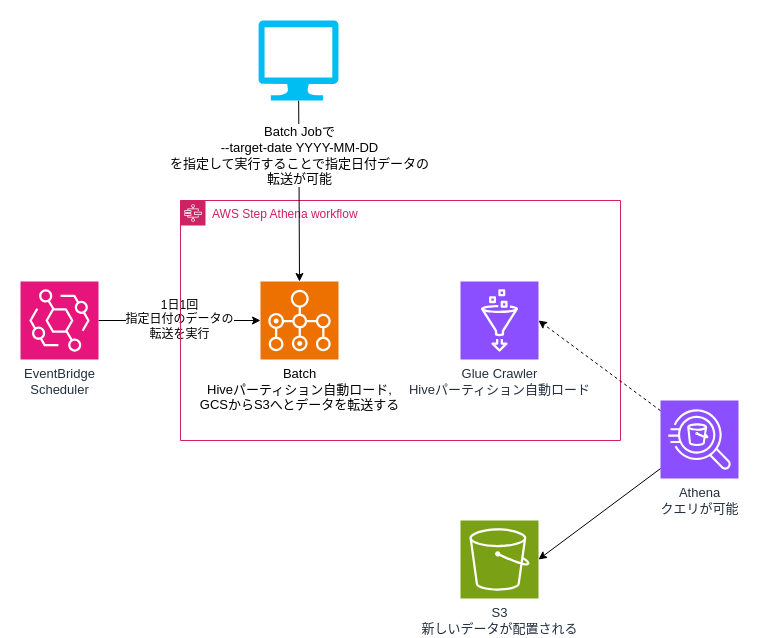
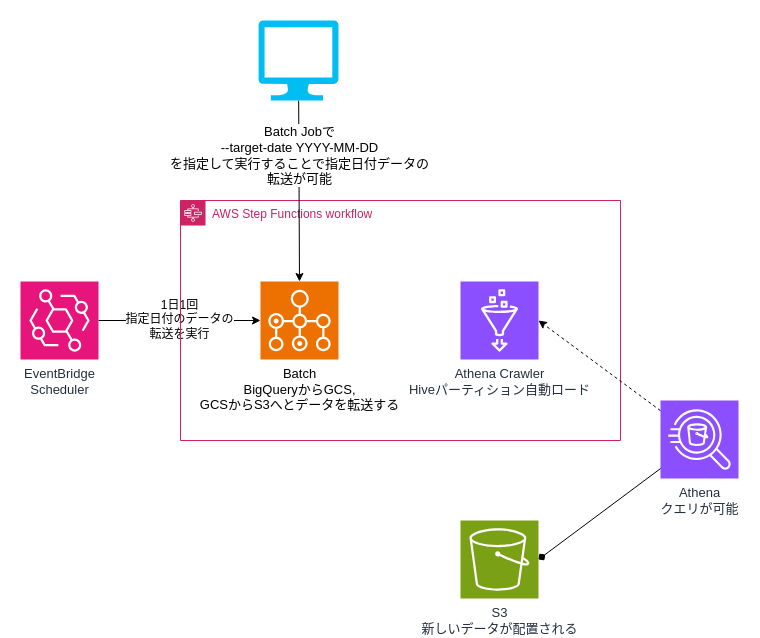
(287, 215) -> (295, 215)
(500, 381) -> (500, 381)
(300, 388) -> (300, 388)
(545, 554) -> (545, 554)
